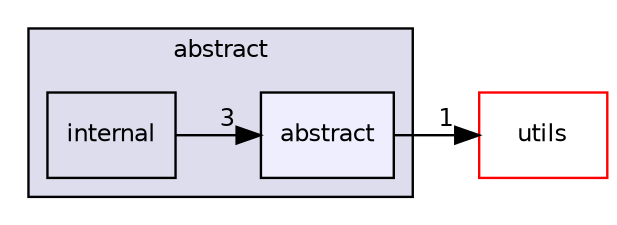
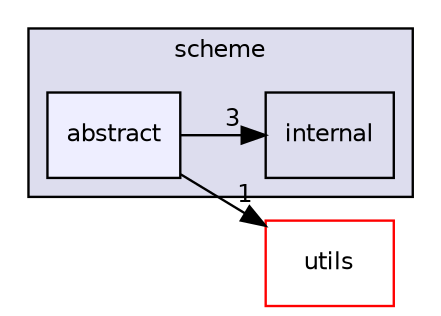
(221, 51) -> (221, 51)
(206, 135) -> (211, 135)
